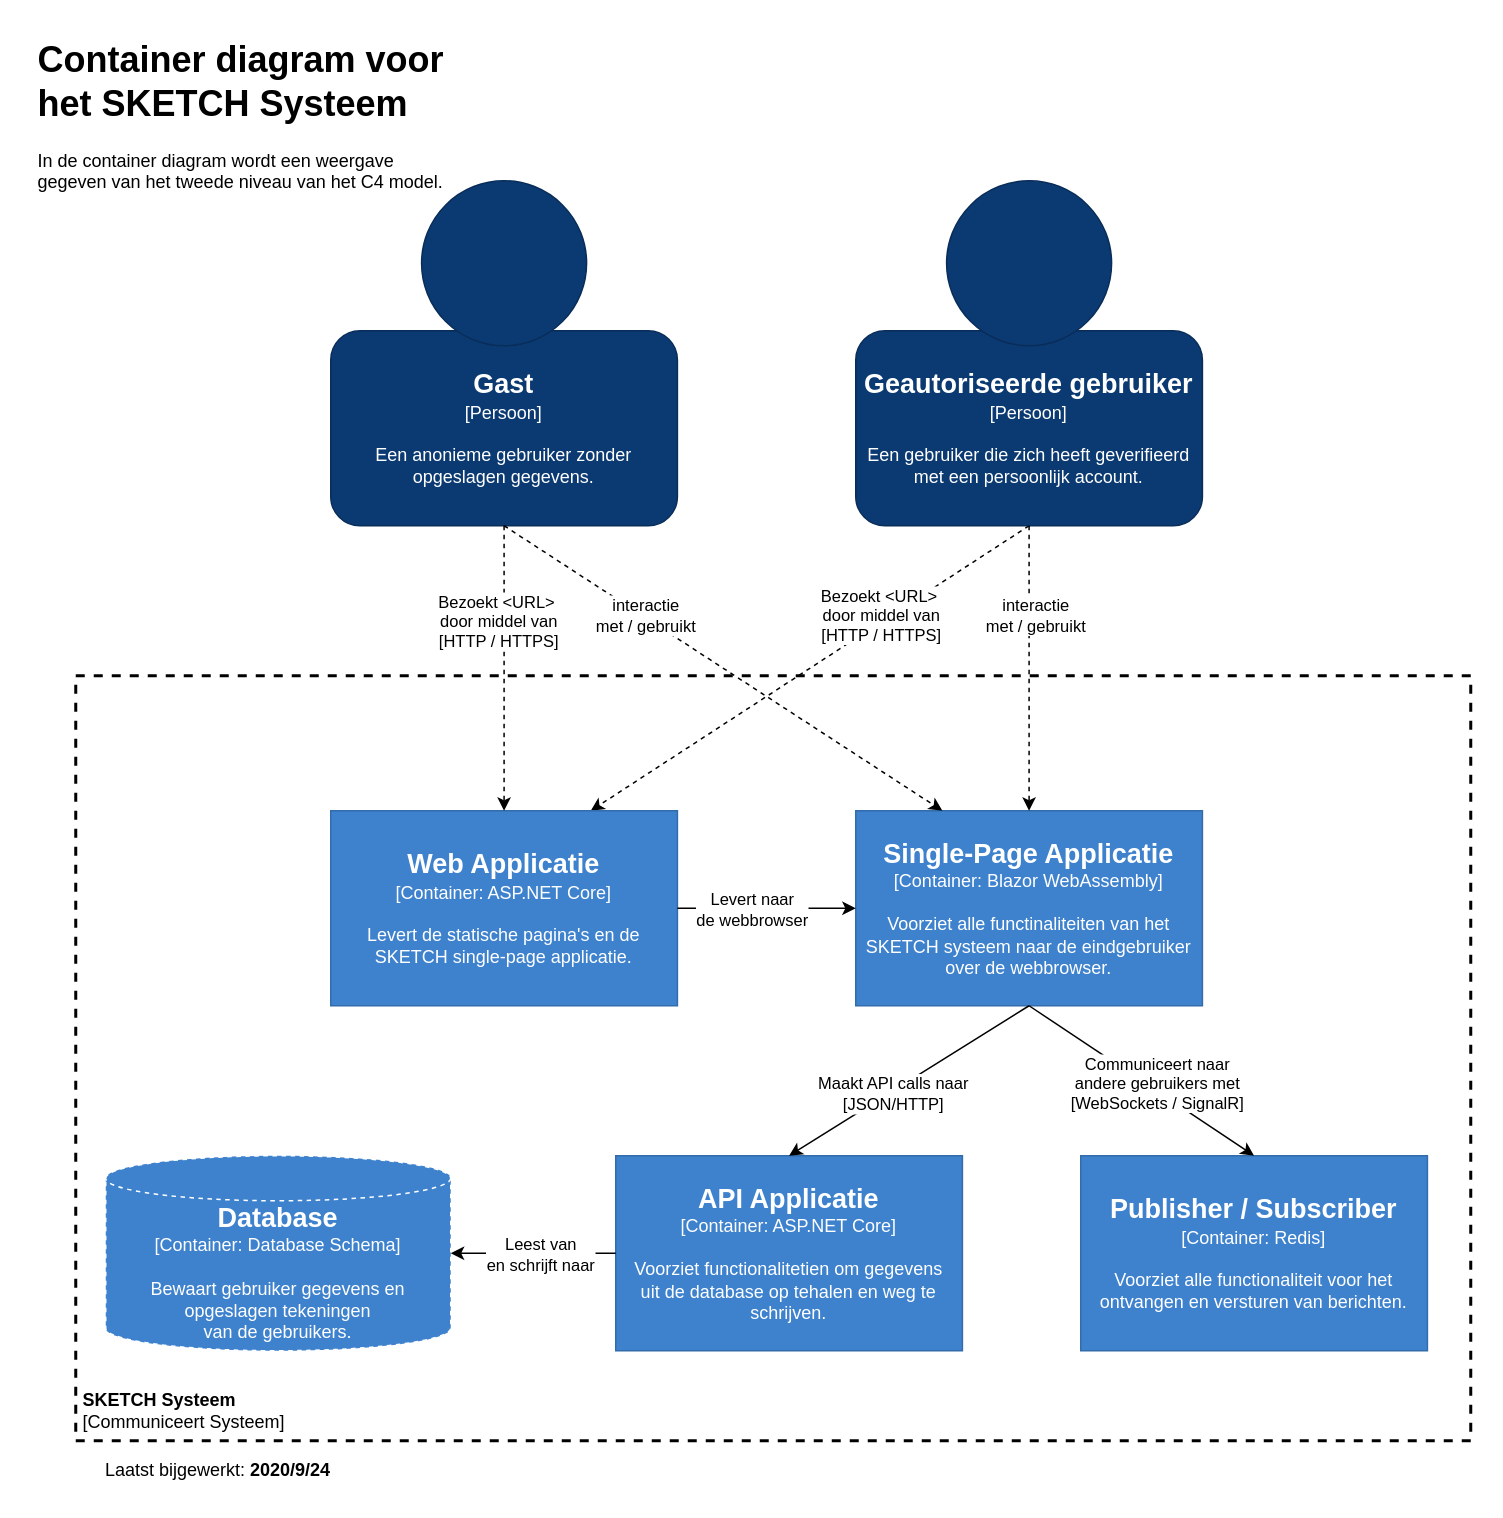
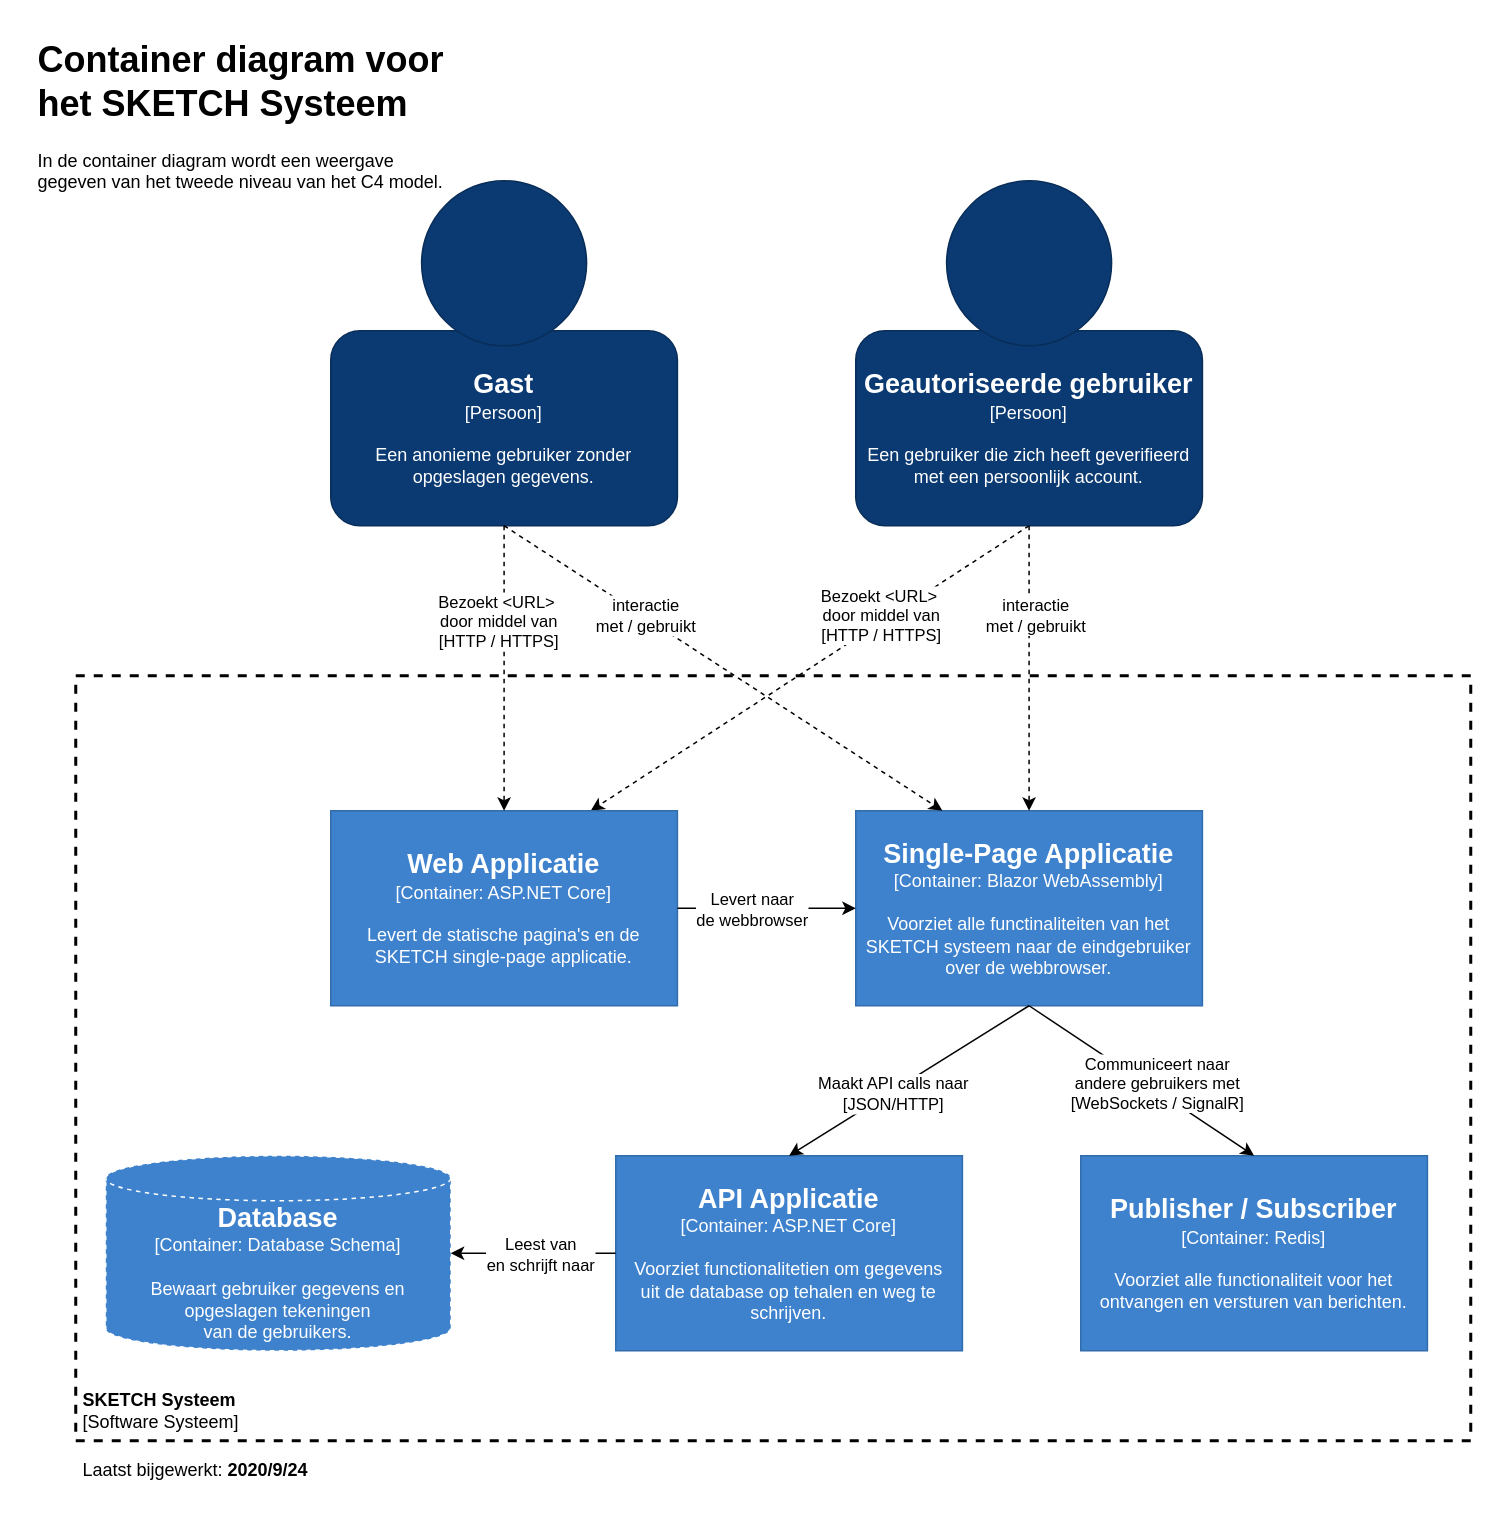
(189, 1410) -> (172, 1410)
(218, 1471) -> (196, 1471)
